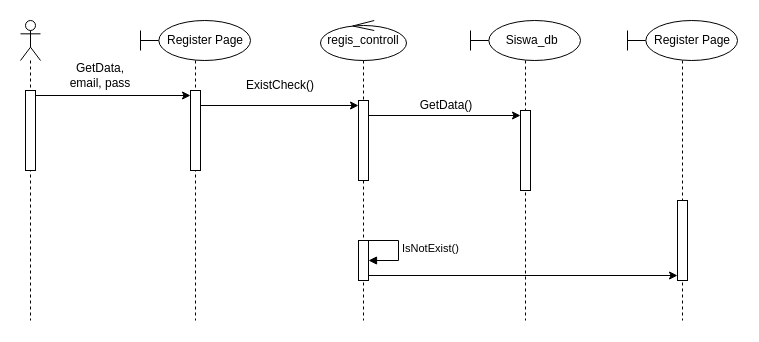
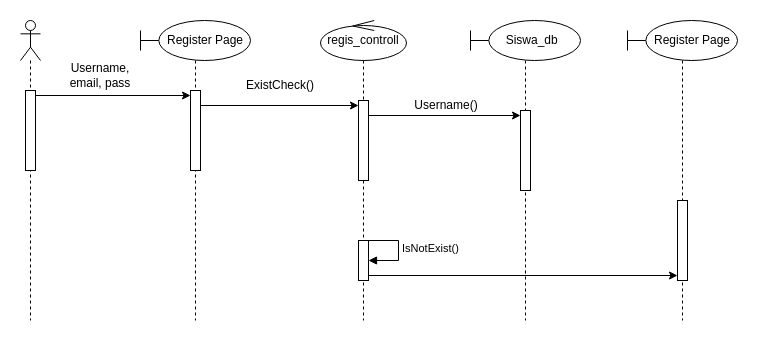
(101, 76) -> (101, 76)
(447, 106) -> (447, 106)
